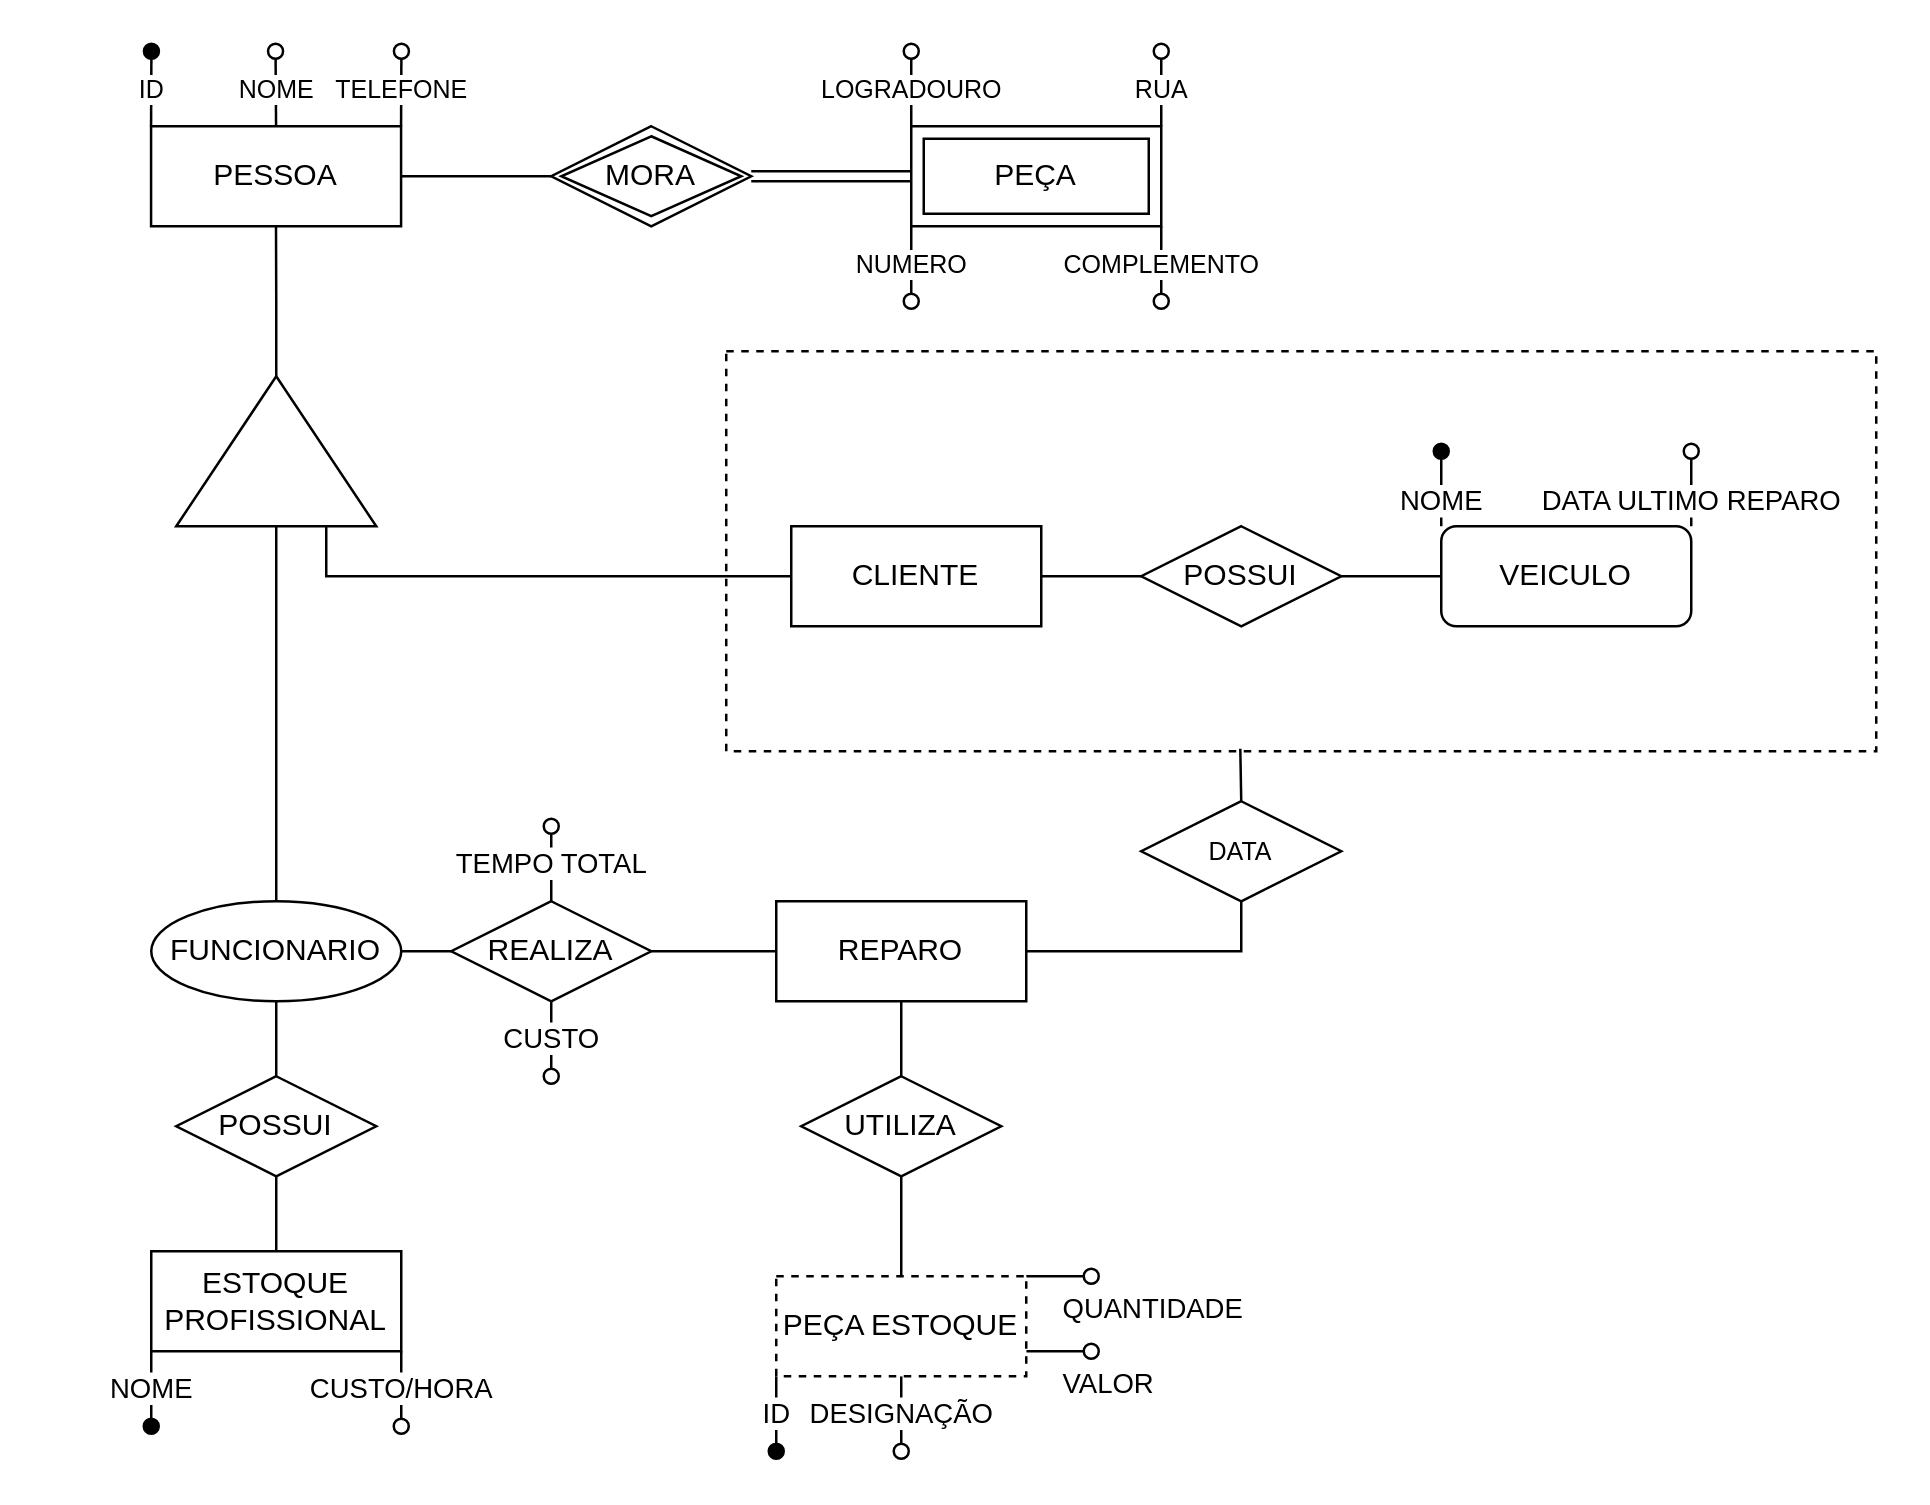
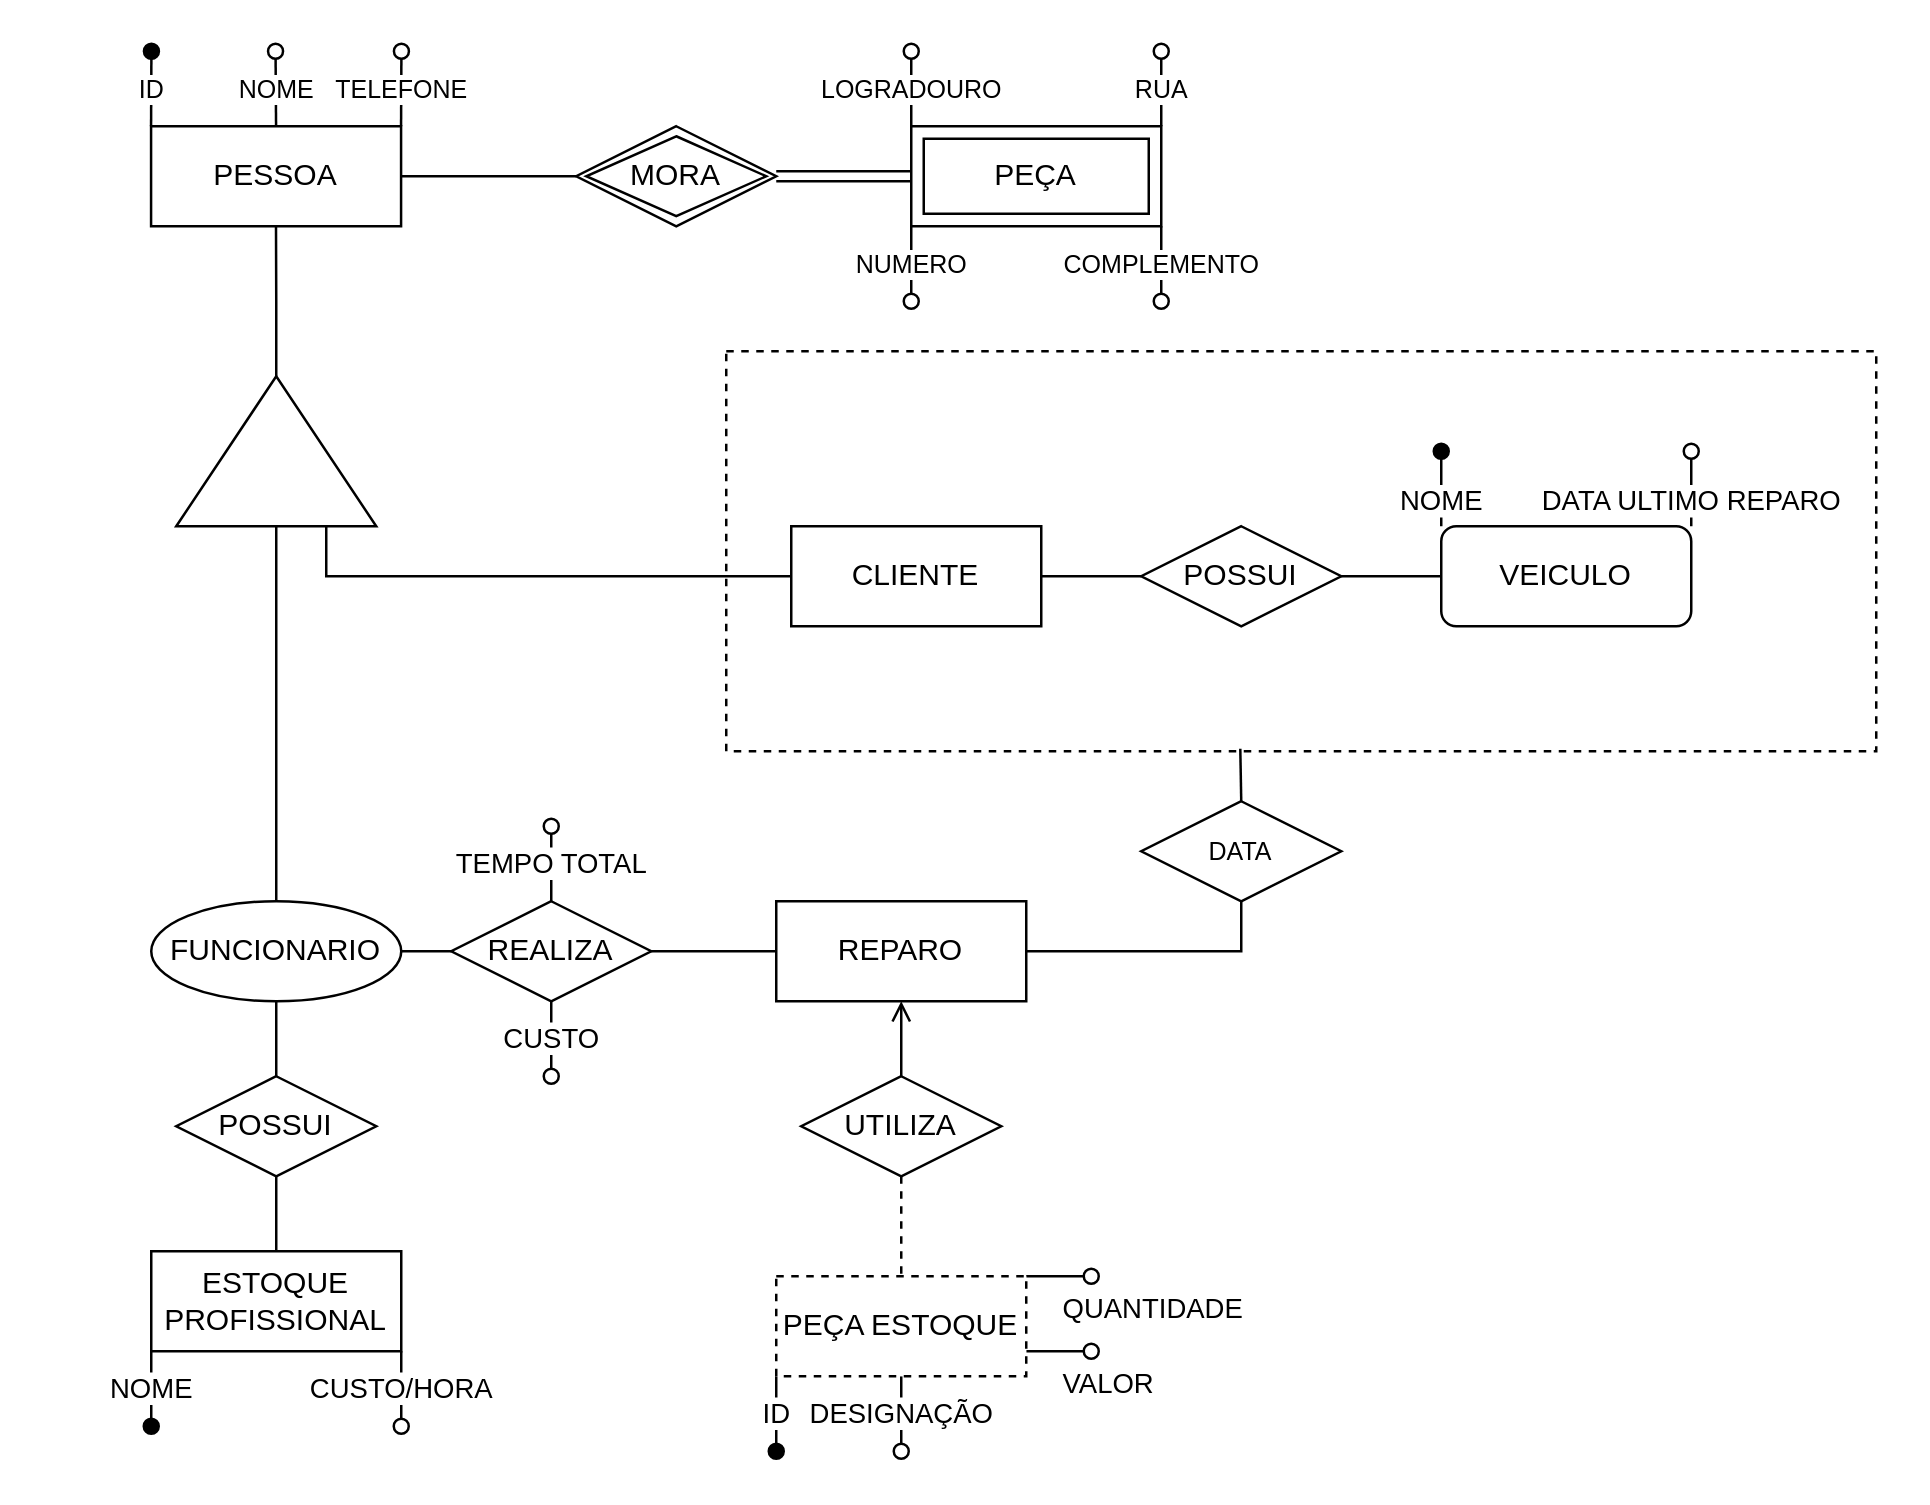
(651, 176) -> (676, 176)
(901, 1008) -> (901, 1010)
(901, 1229) -> (901, 1229)
